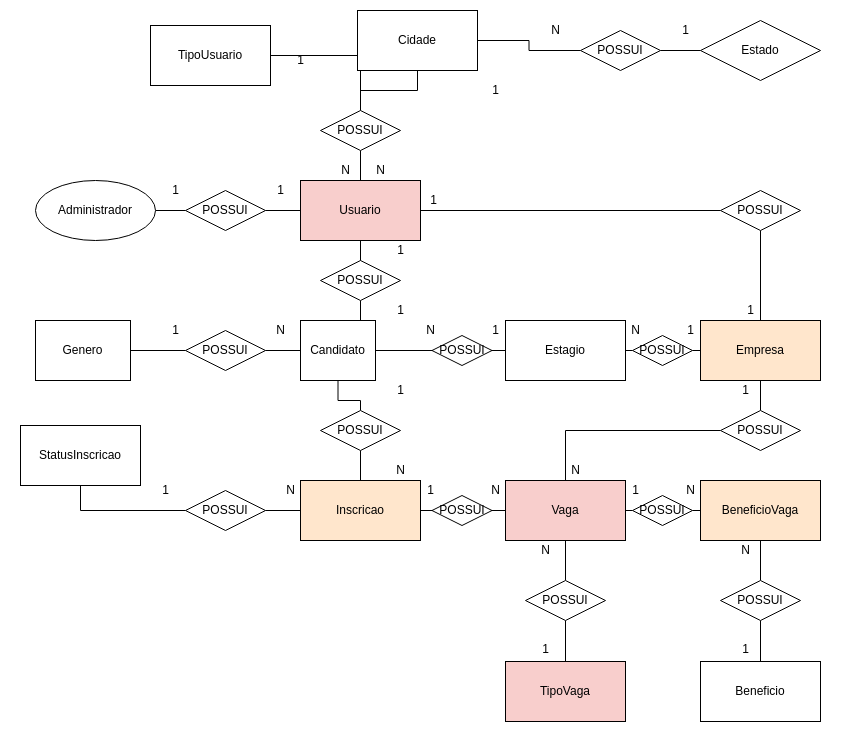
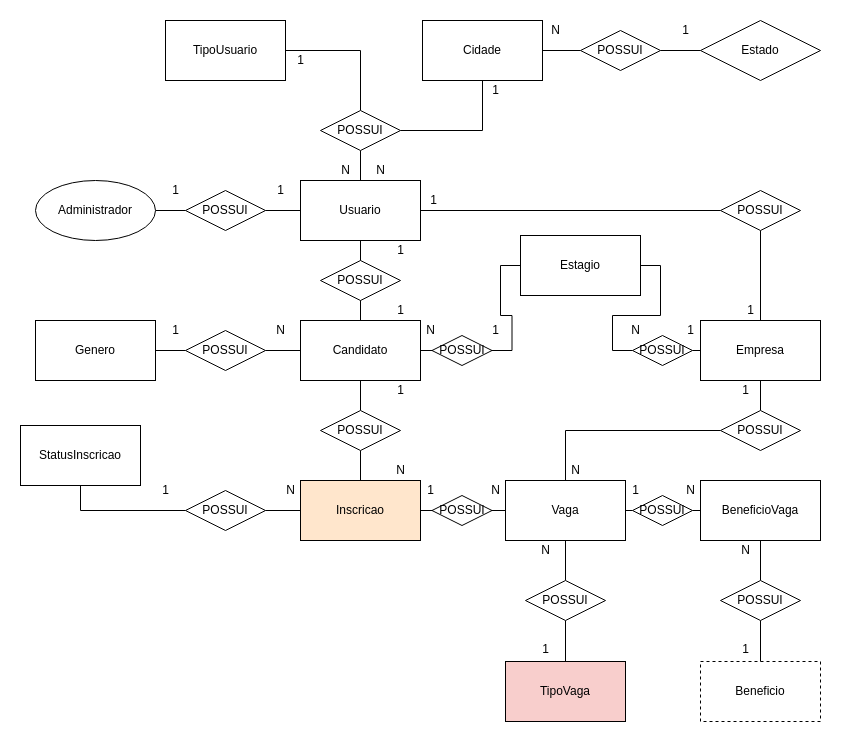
(418, 41) -> (483, 51)
(211, 56) -> (226, 51)
(361, 211) -> (361, 211)
(83, 351) -> (96, 351)
(338, 351) -> (361, 351)
(566, 351) -> (581, 266)
(761, 351) -> (761, 351)
(566, 511) -> (566, 511)
(761, 511) -> (761, 511)
(761, 692) -> (761, 692)
